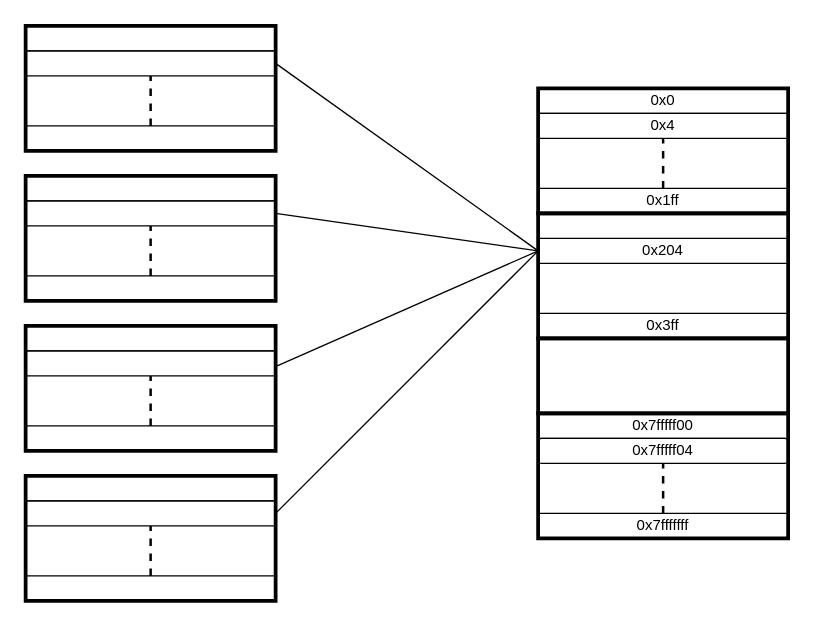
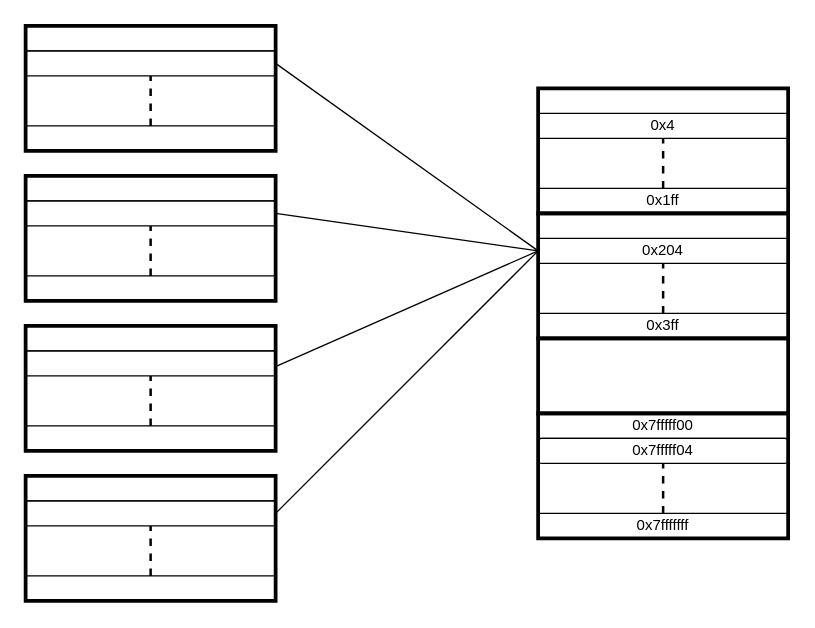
(663, 101) -> none
none -> (663, 289)
